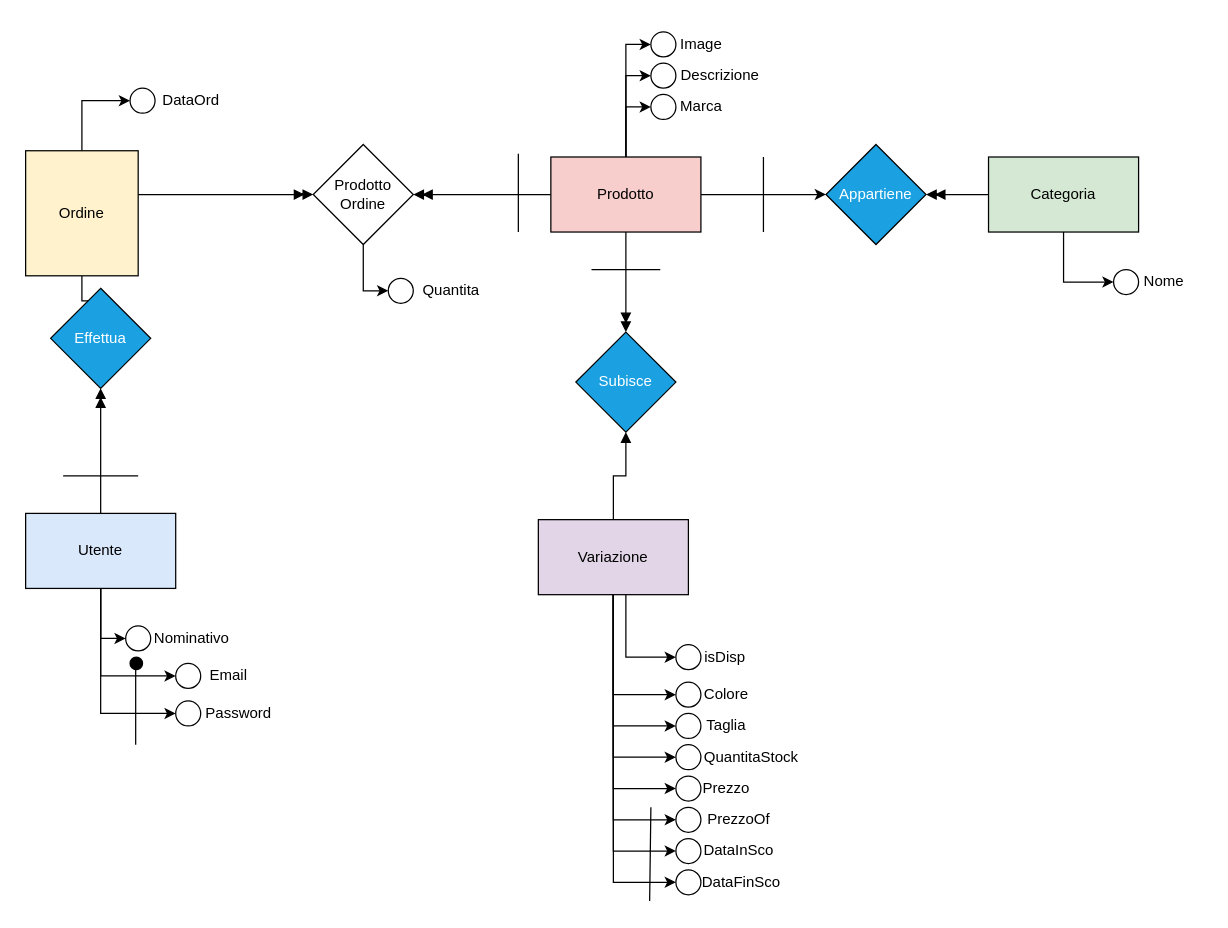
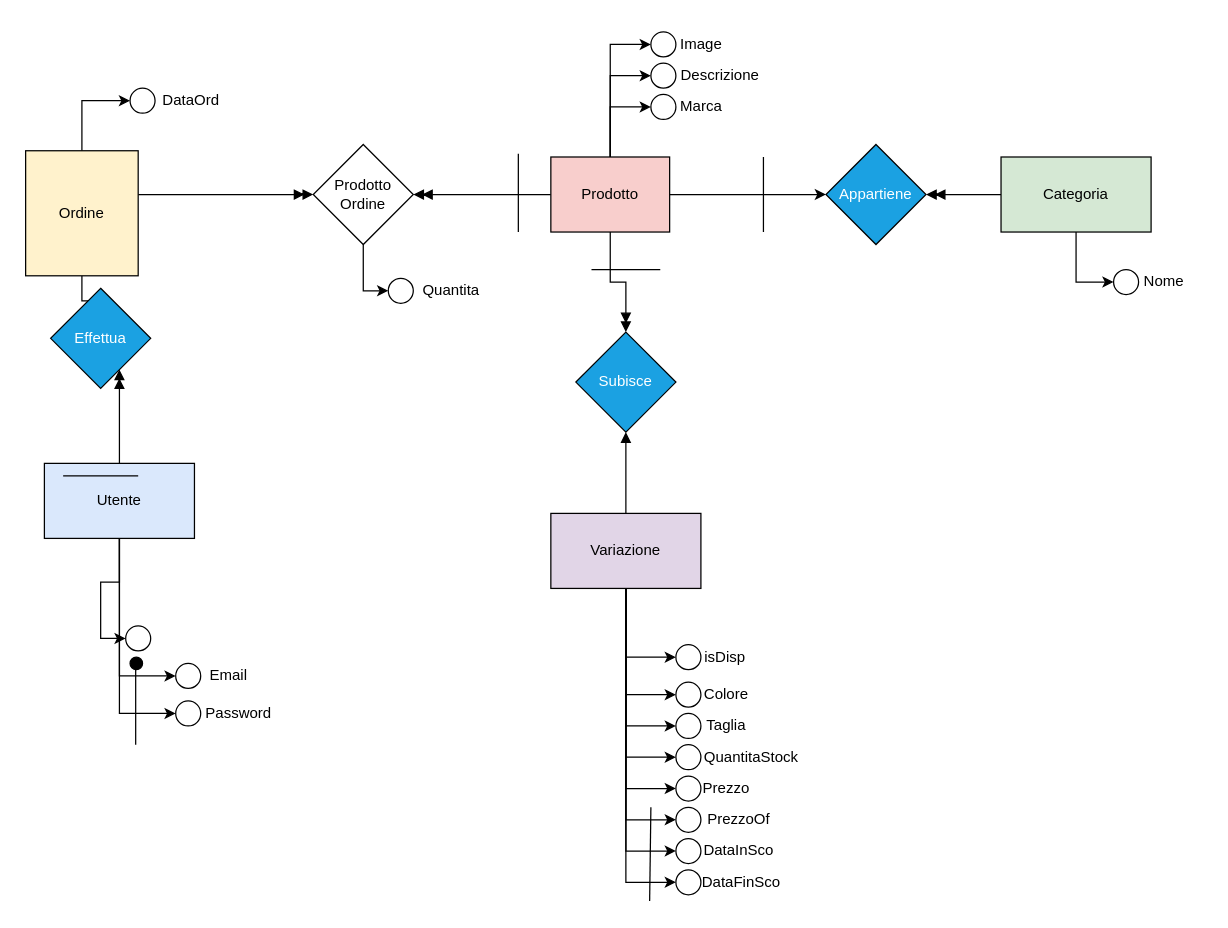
(626, 194) -> (610, 194)
(1063, 194) -> (1076, 194)
(101, 551) -> (119, 501)
(613, 557) -> (626, 551)
(192, 638) -> none
